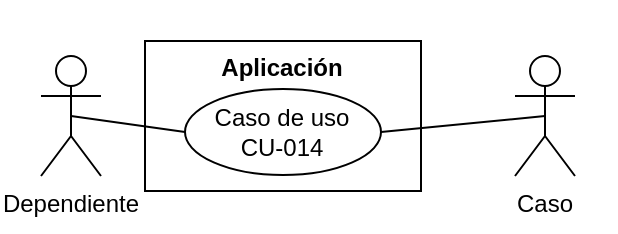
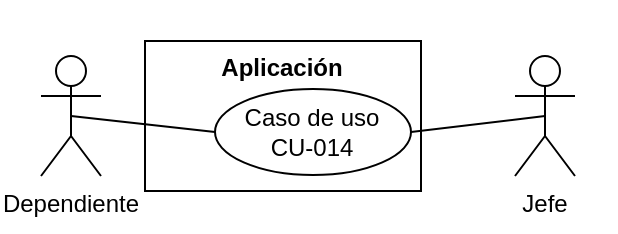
(283, 132) -> (313, 132)
(546, 205) -> (546, 205)
